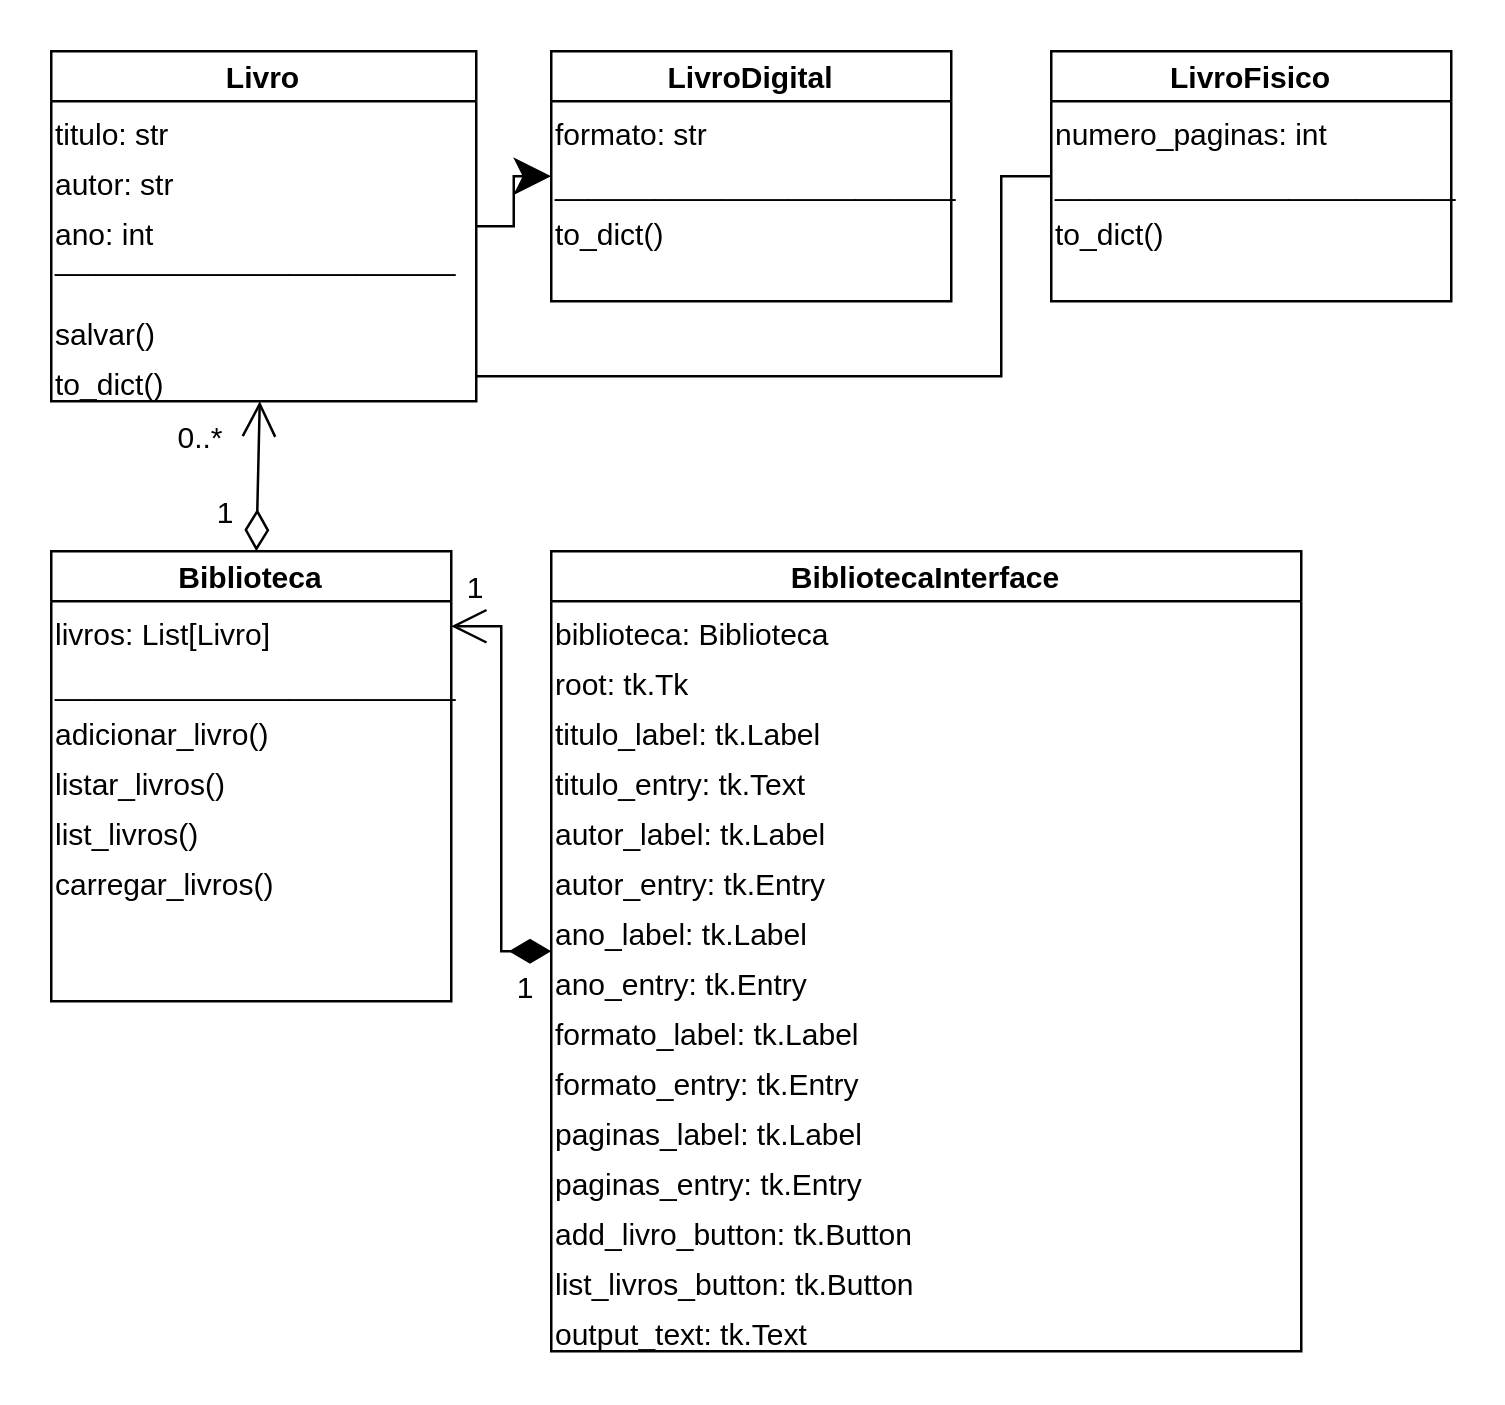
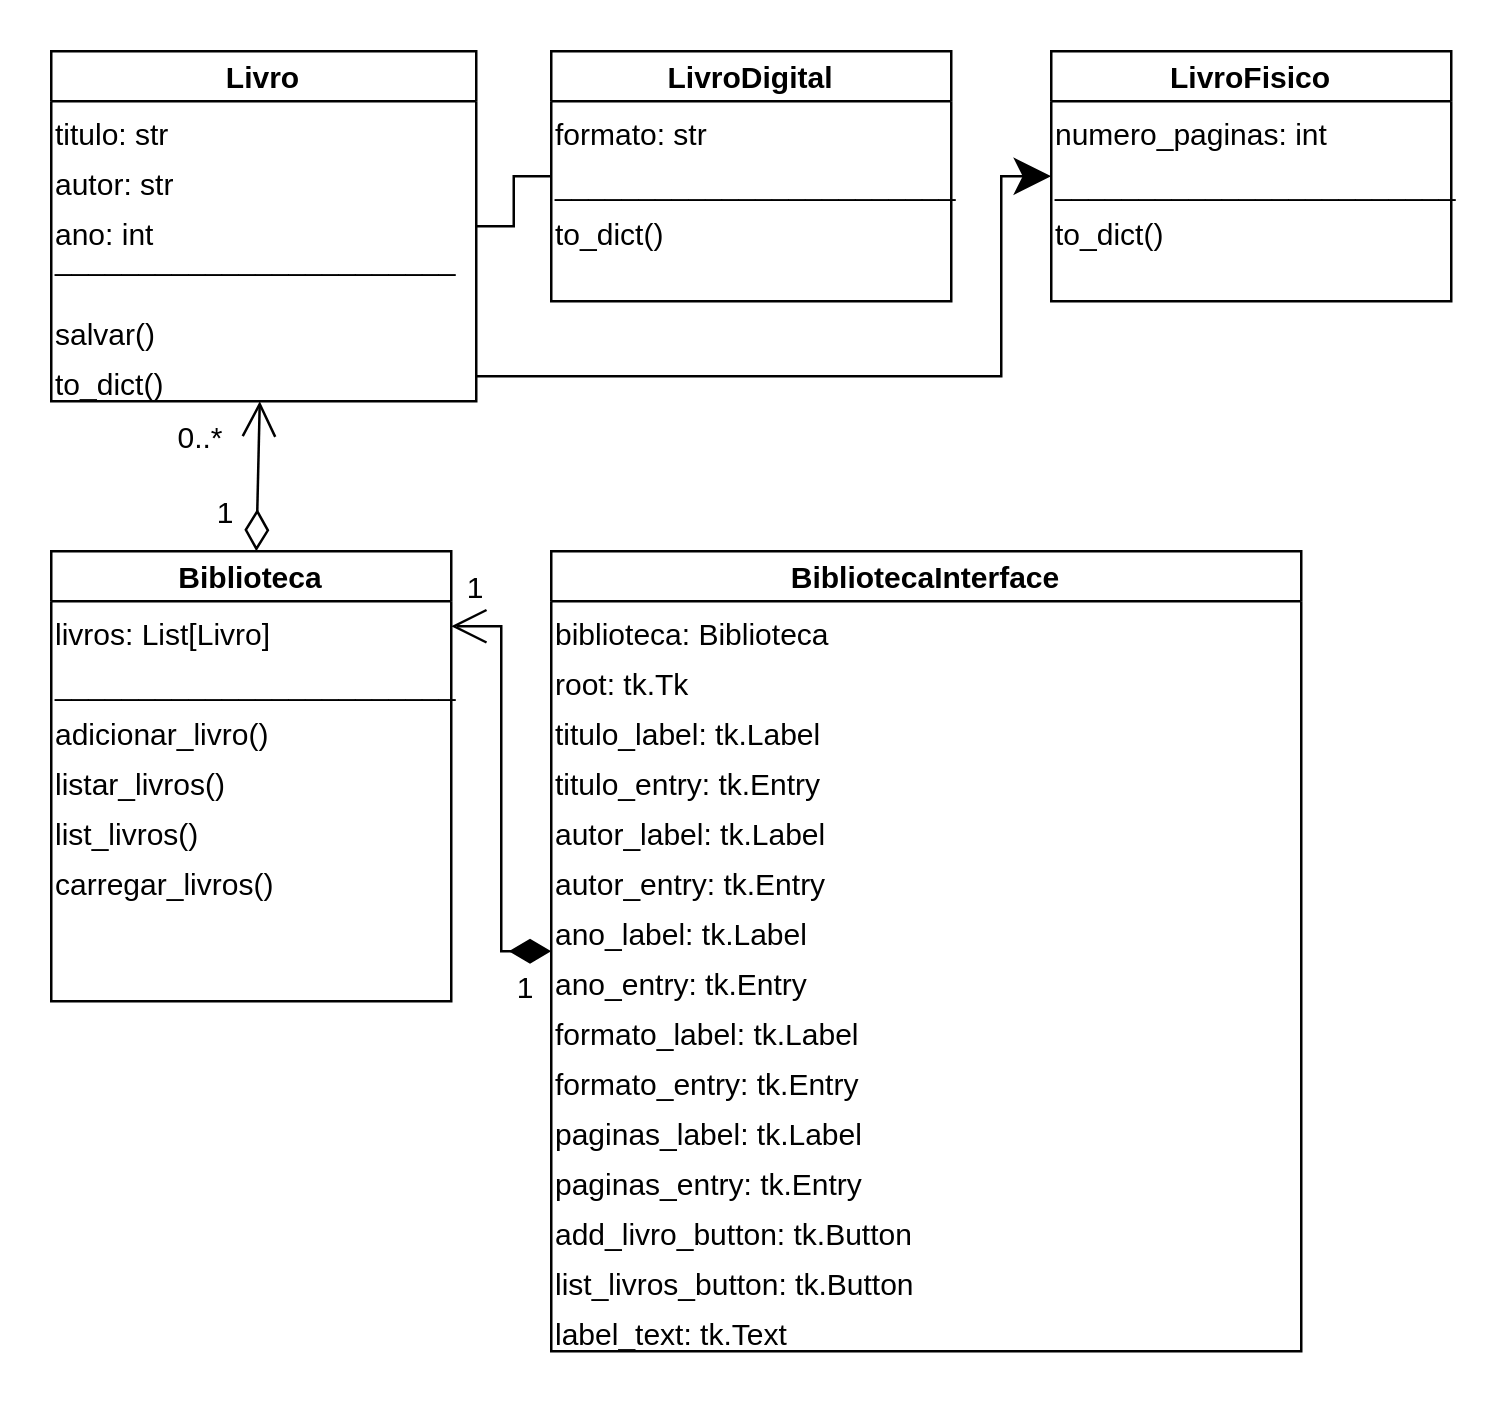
(522, 176) -> (533, 176)
(1033, 176) -> (1022, 176)
(712, 785) -> (720, 785)
(711, 1335) -> (695, 1335)
